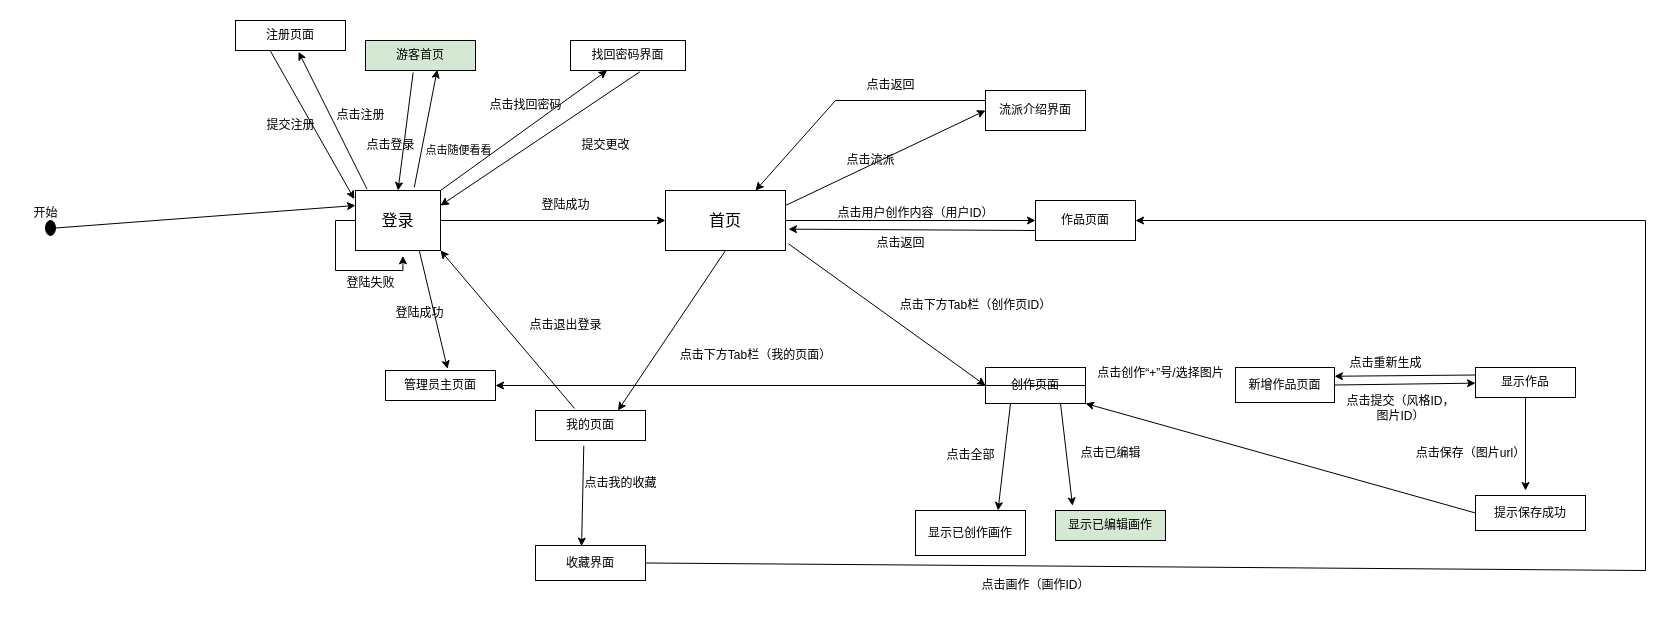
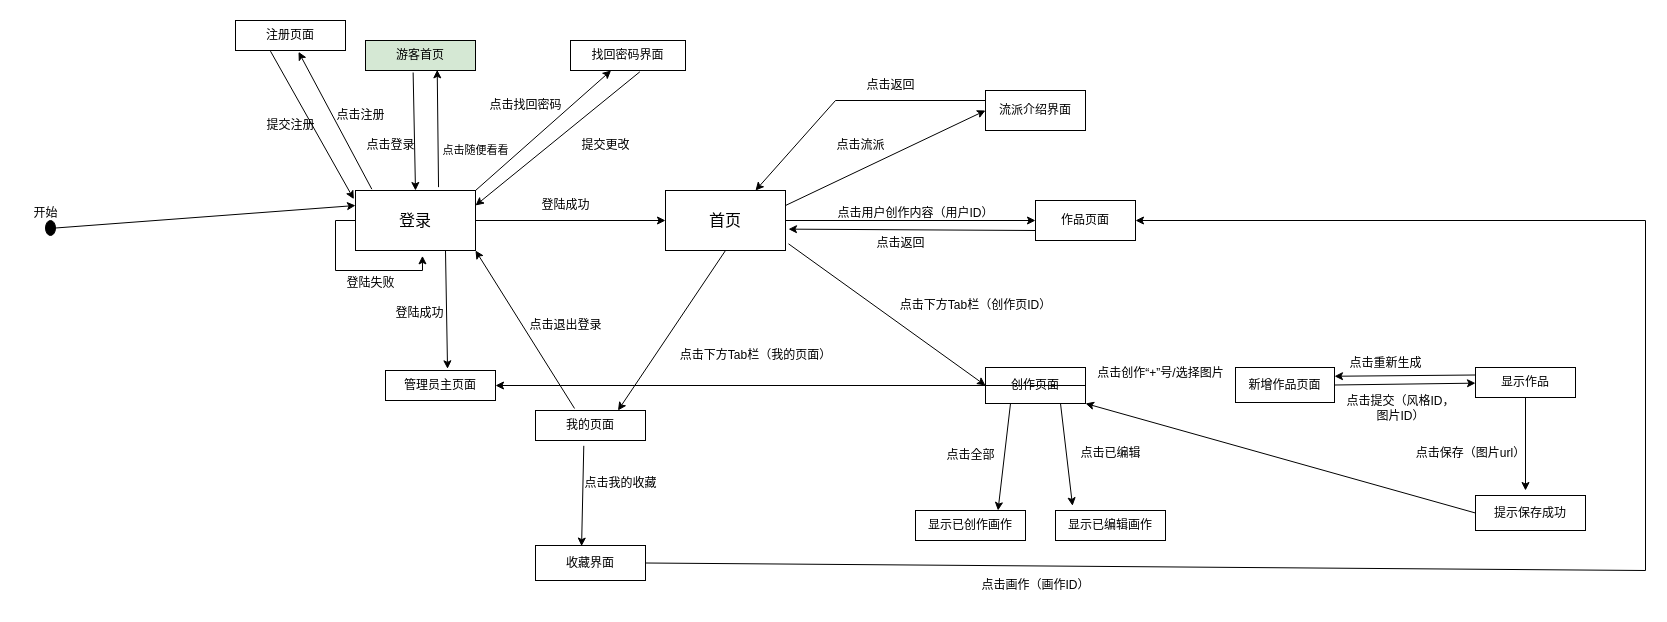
(871, 161) -> (861, 146)
(398, 221) -> (416, 221)
(1111, 526) -> (1111, 526)
(971, 533) -> (971, 526)
